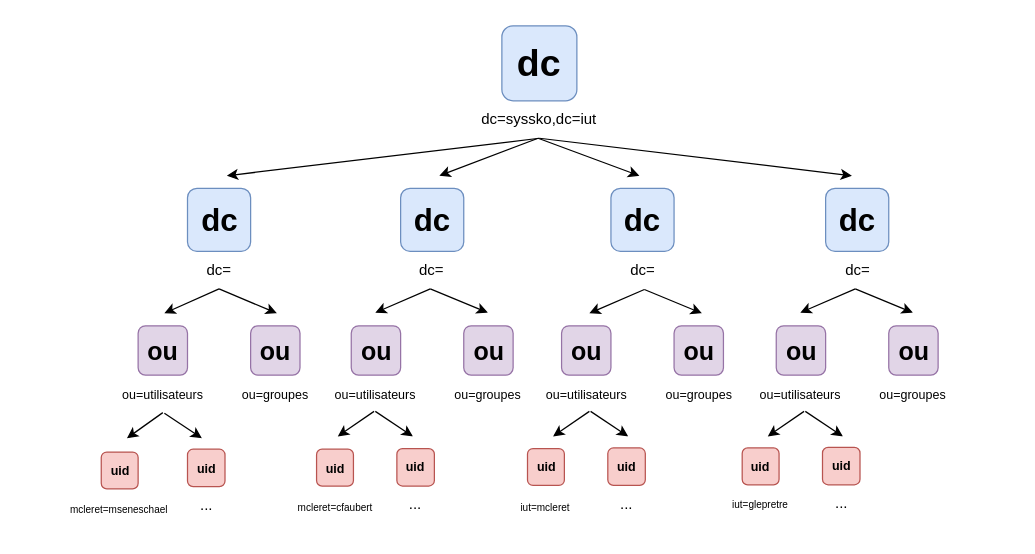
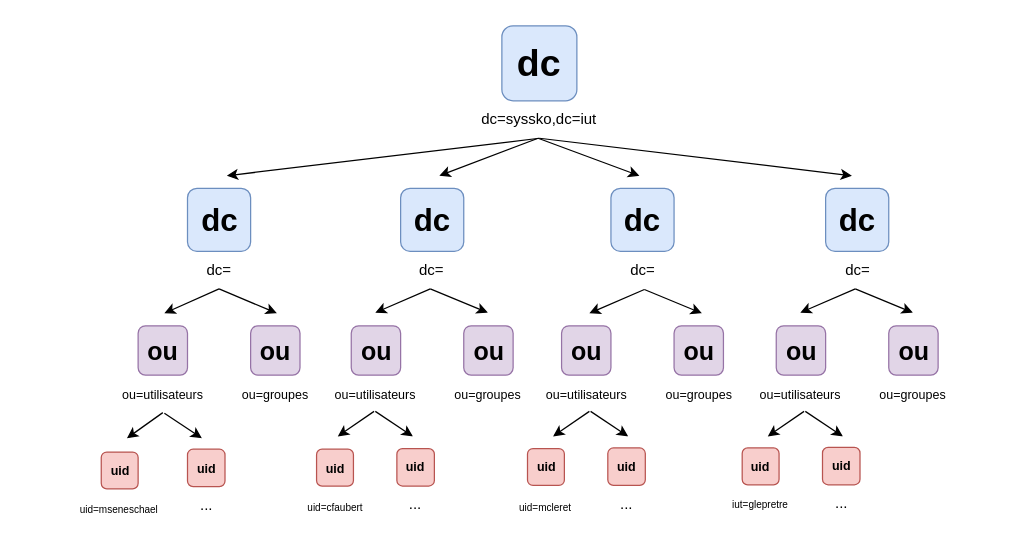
(336, 507) -> (336, 507)
(546, 507) -> (546, 507)
(119, 508) -> (119, 508)
